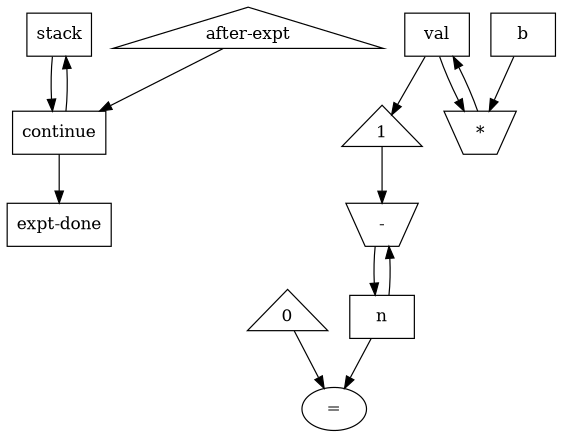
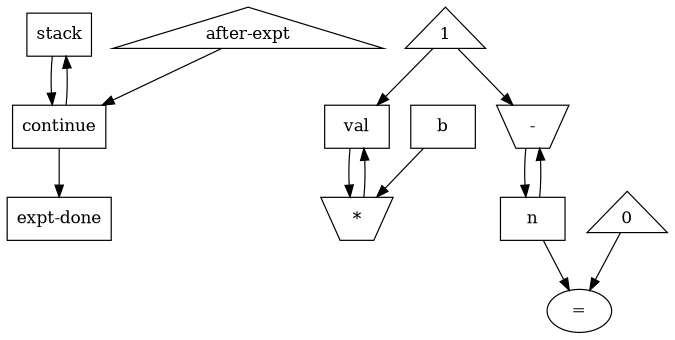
(411, 80) -> (409, 73)
